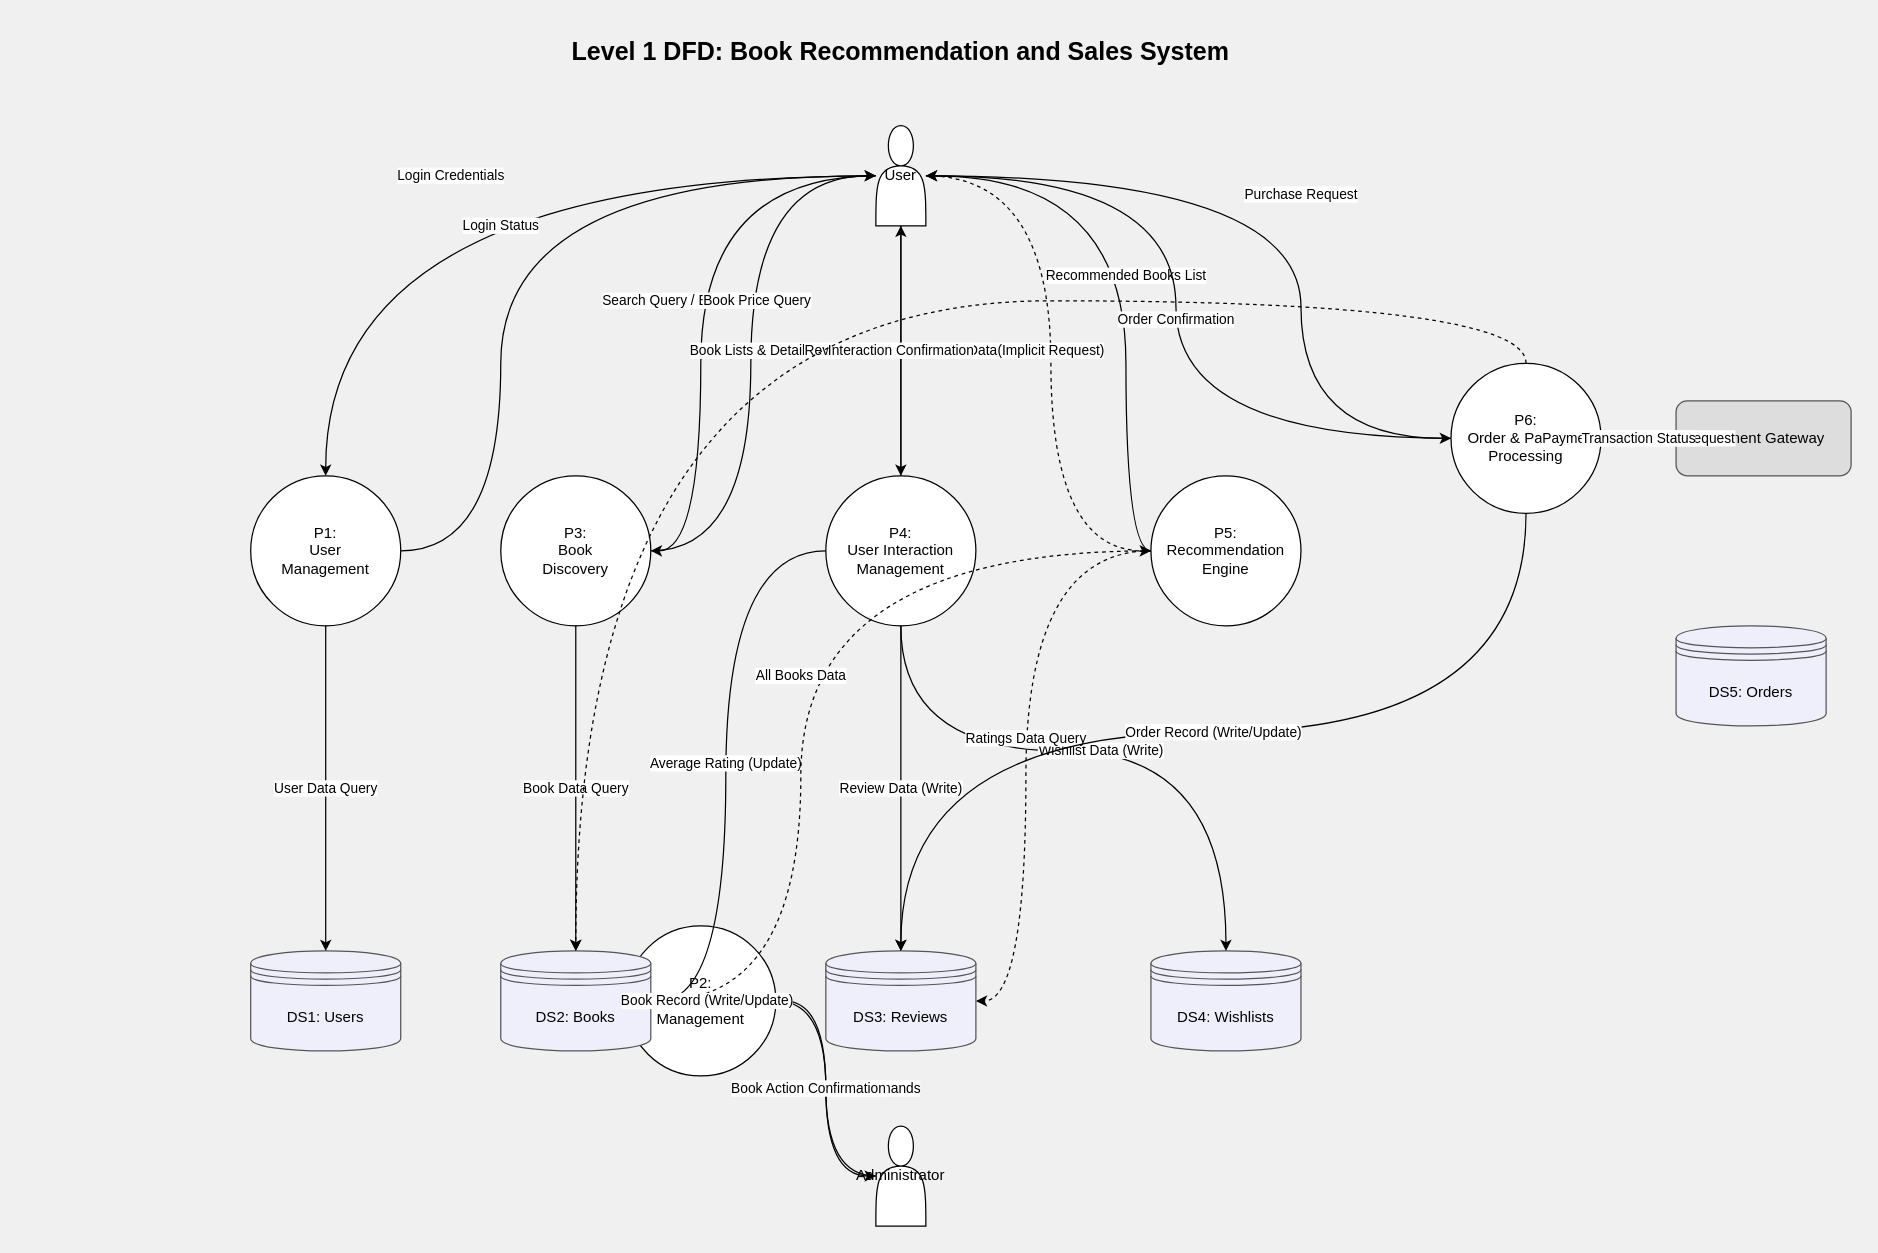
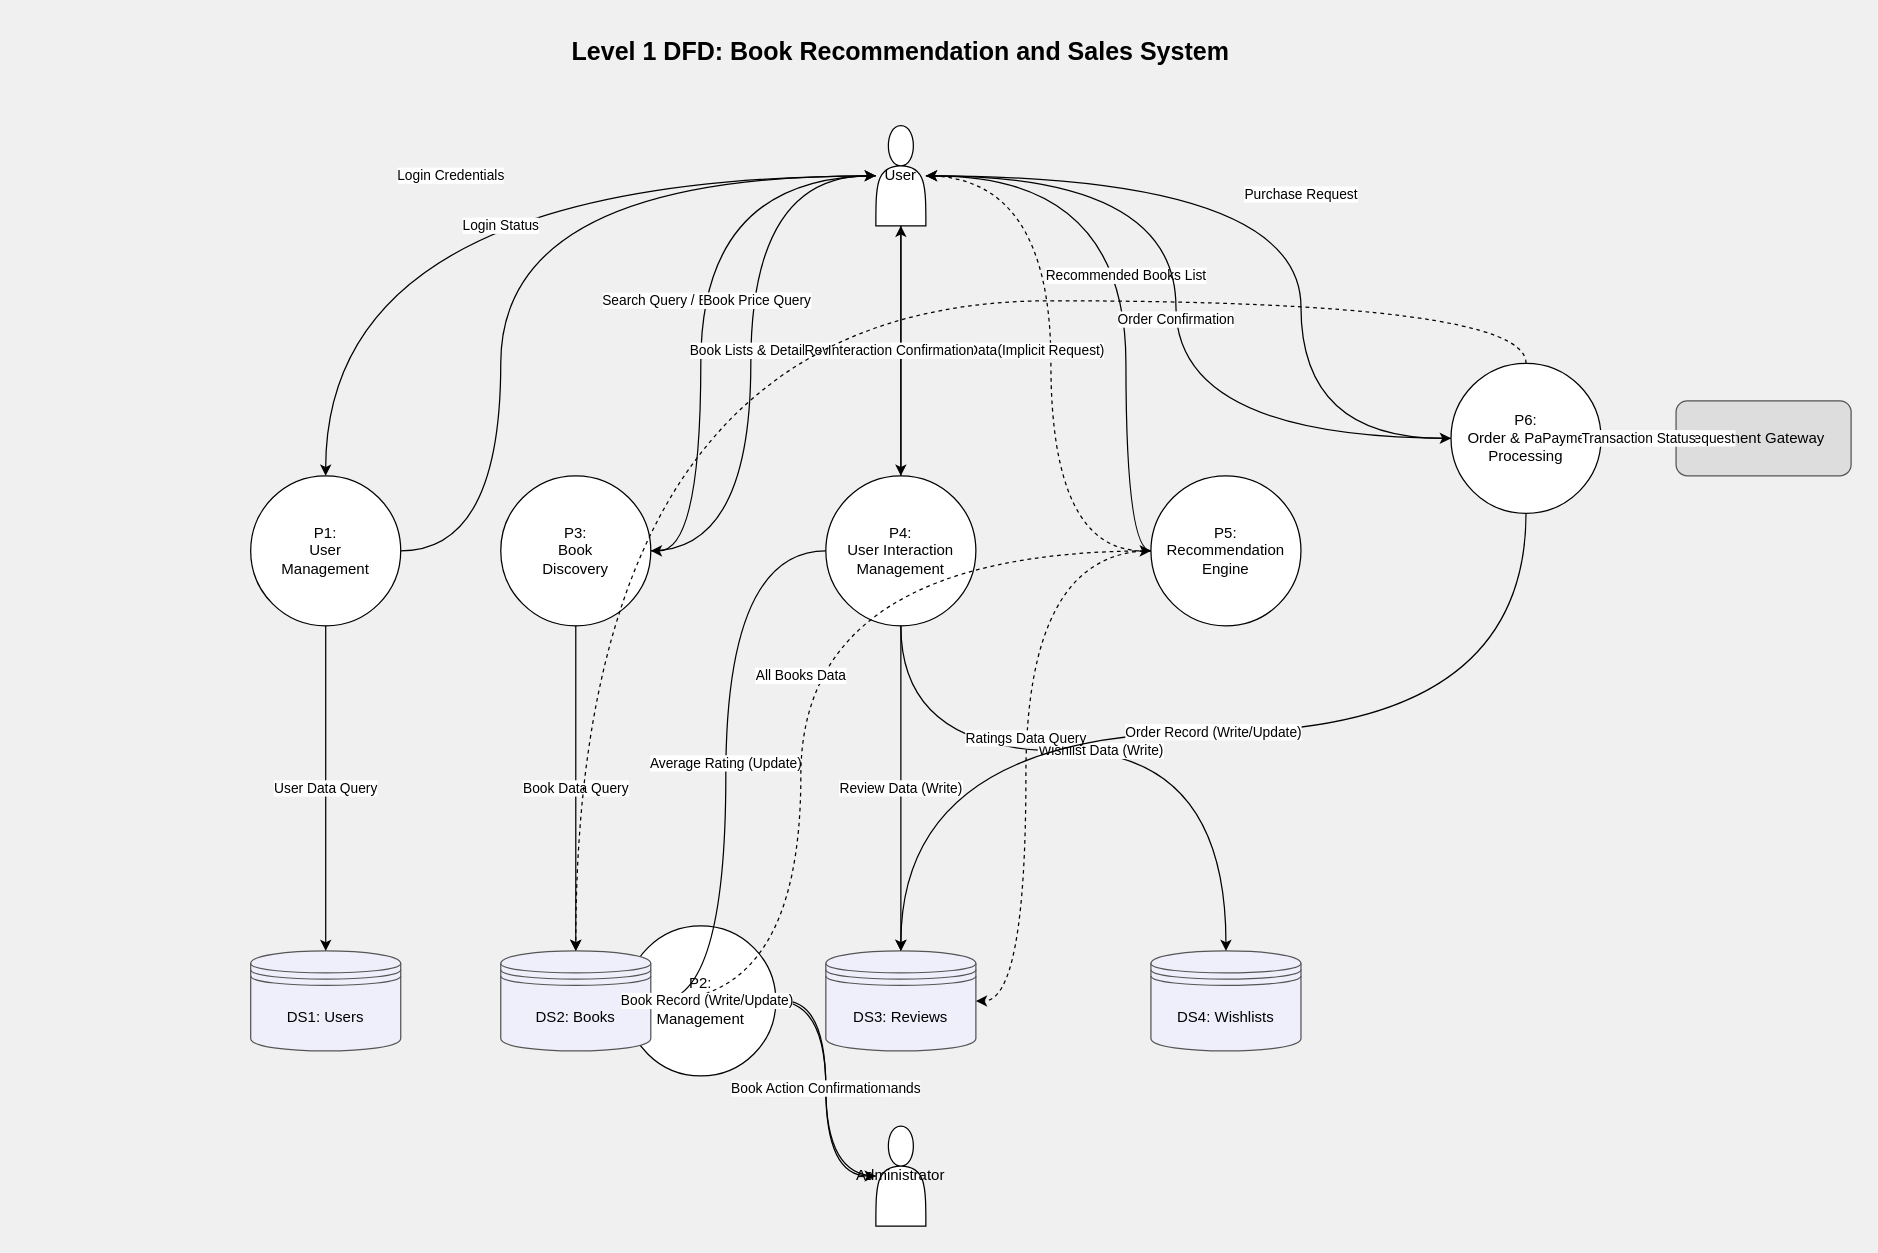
(1751, 676) -> none
